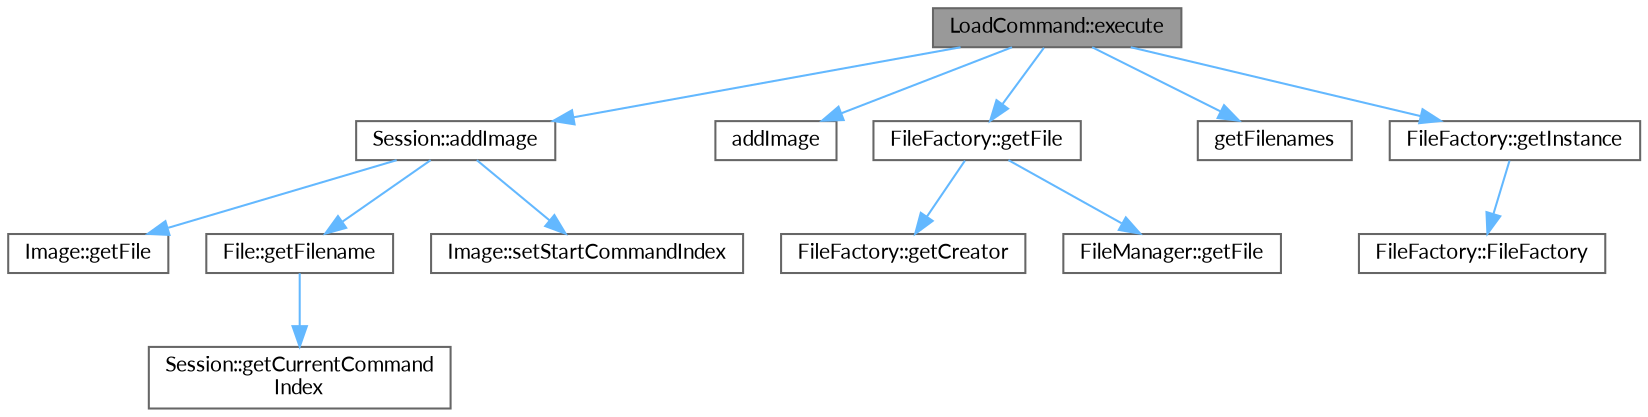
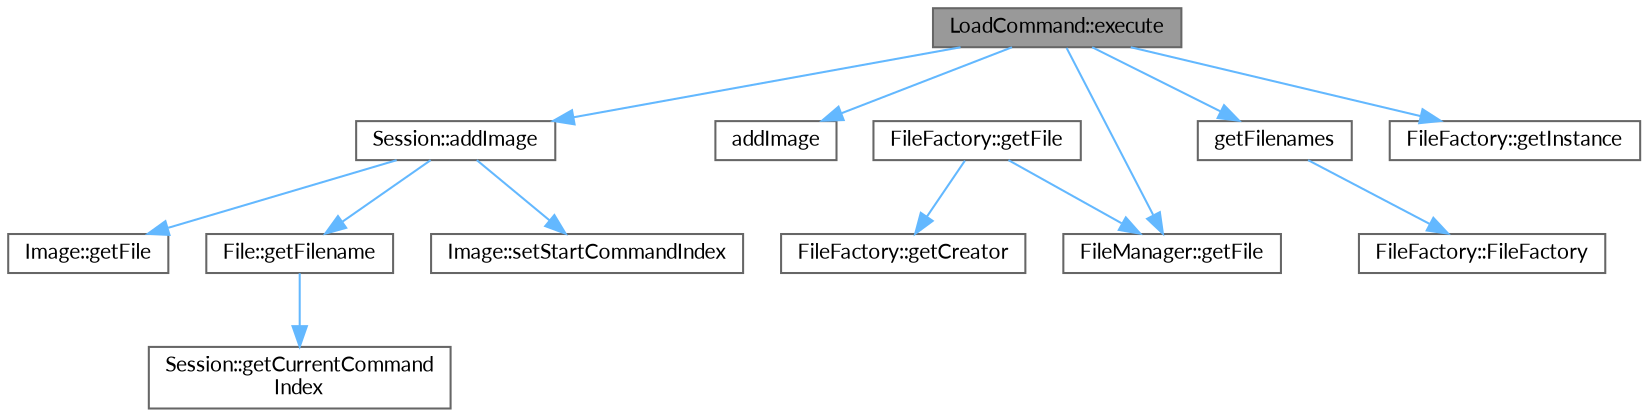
(1023, 76) -> (1110, 131)
(1502, 187) -> (1369, 192)
